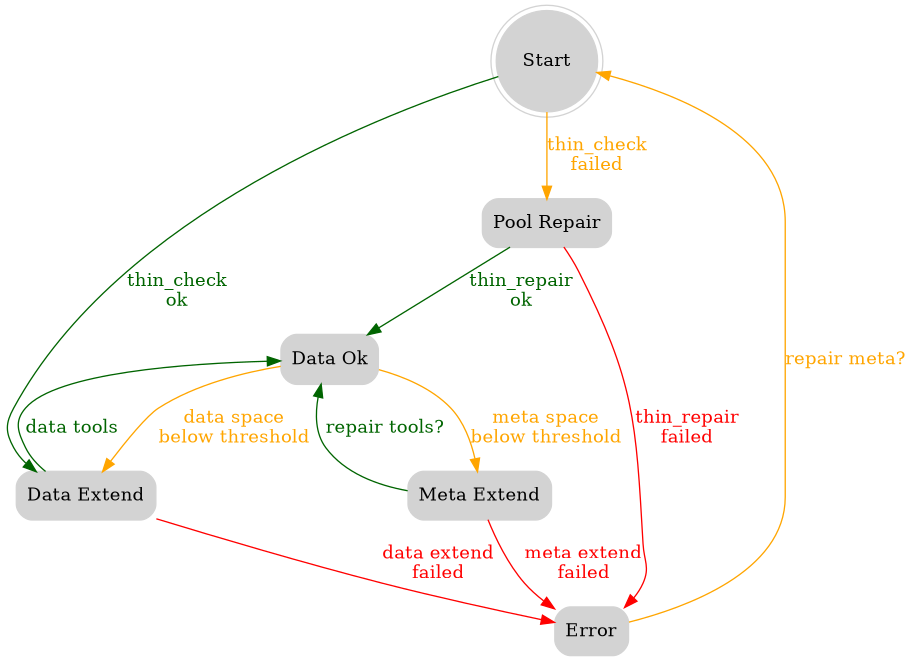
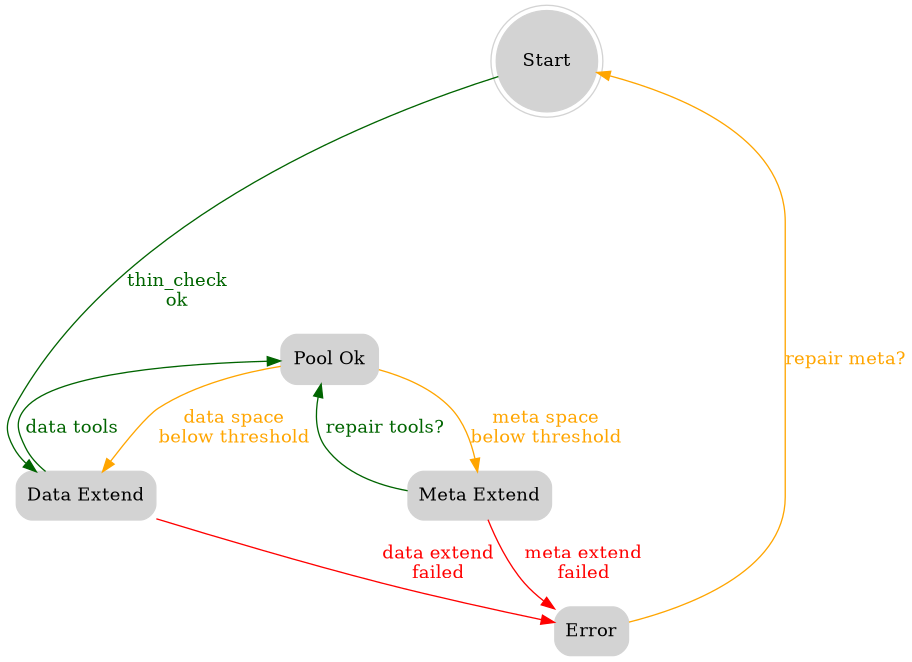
(547, 223) -> none
(330, 359) -> (330, 359)
